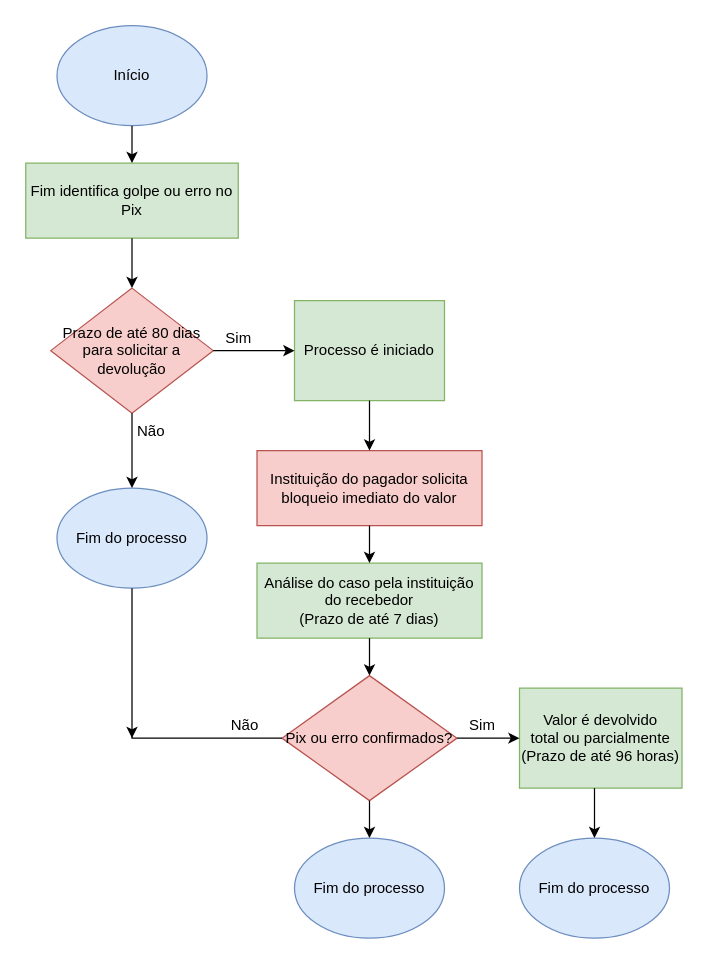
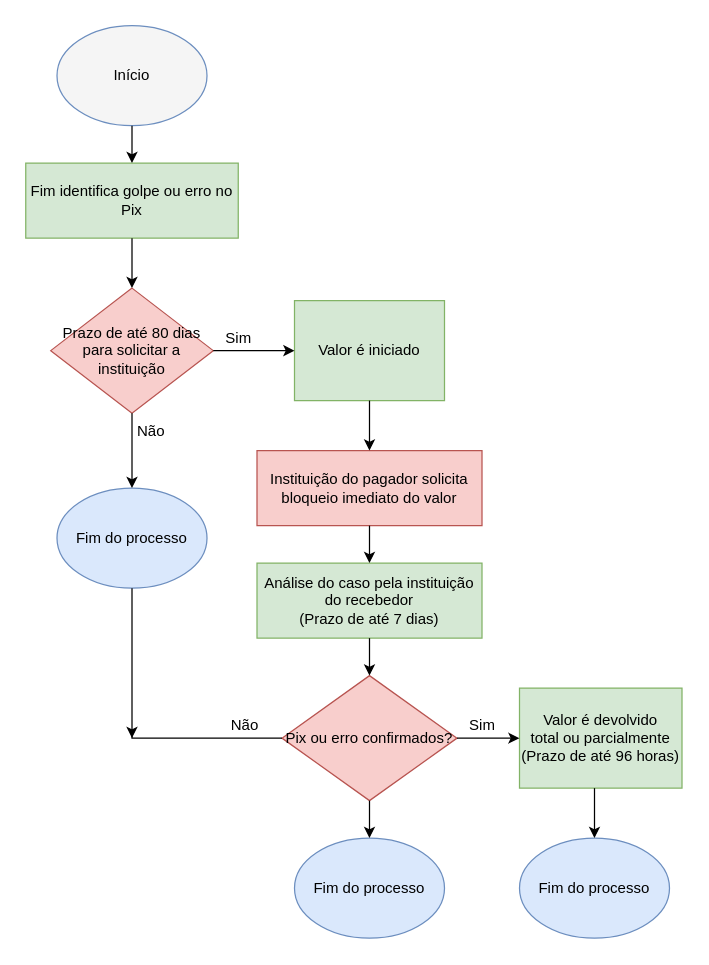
(132, 76) -> (132, 76)
(132, 351) -> (132, 351)
(369, 351) -> (369, 351)
